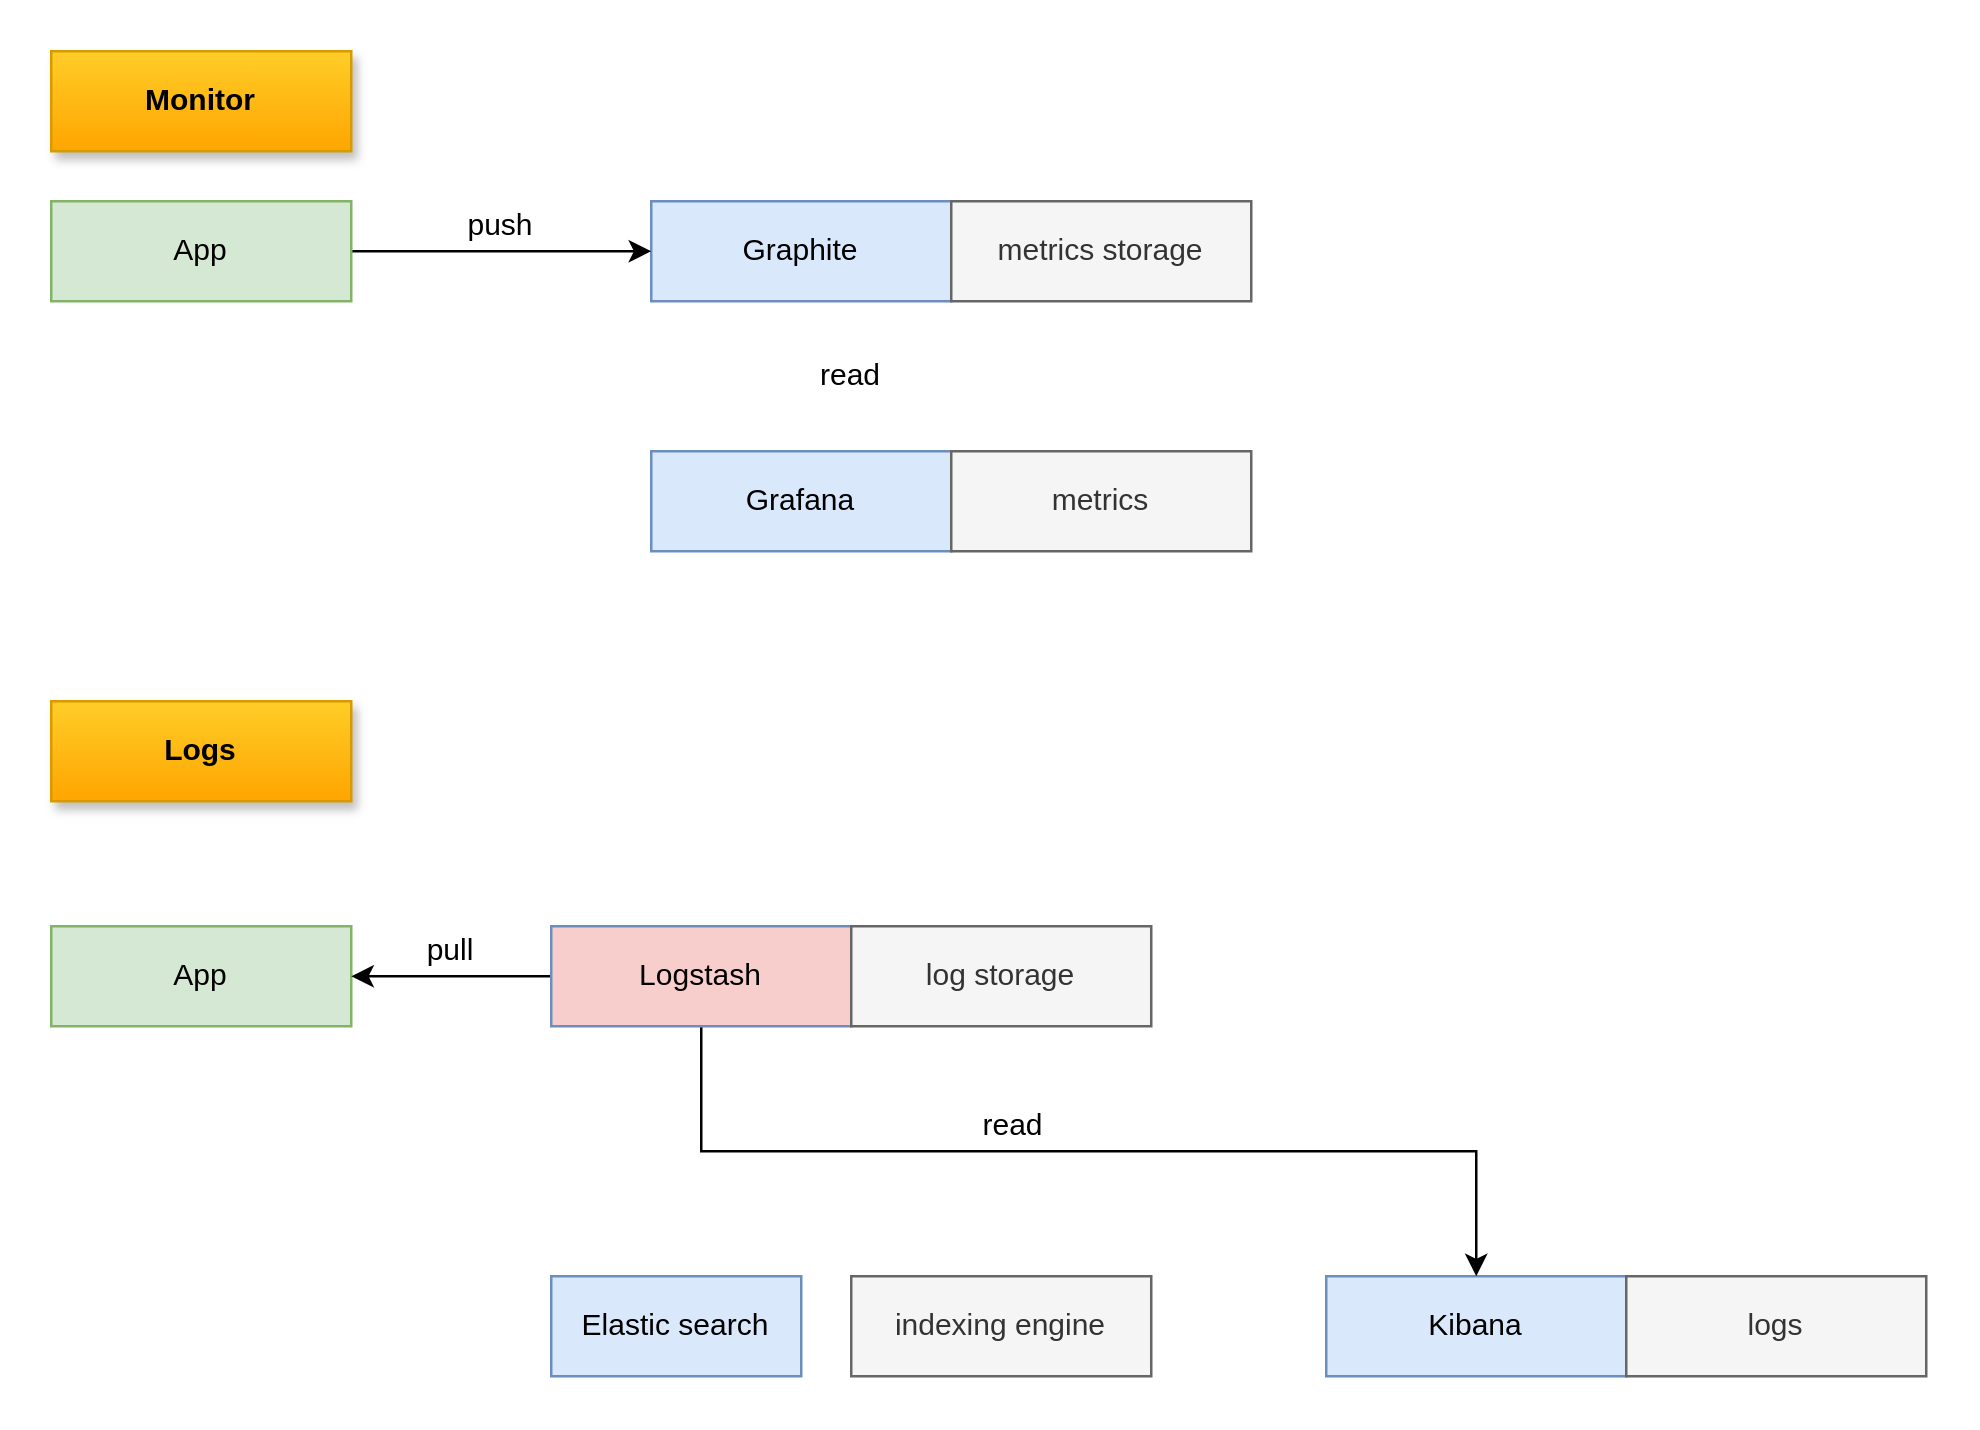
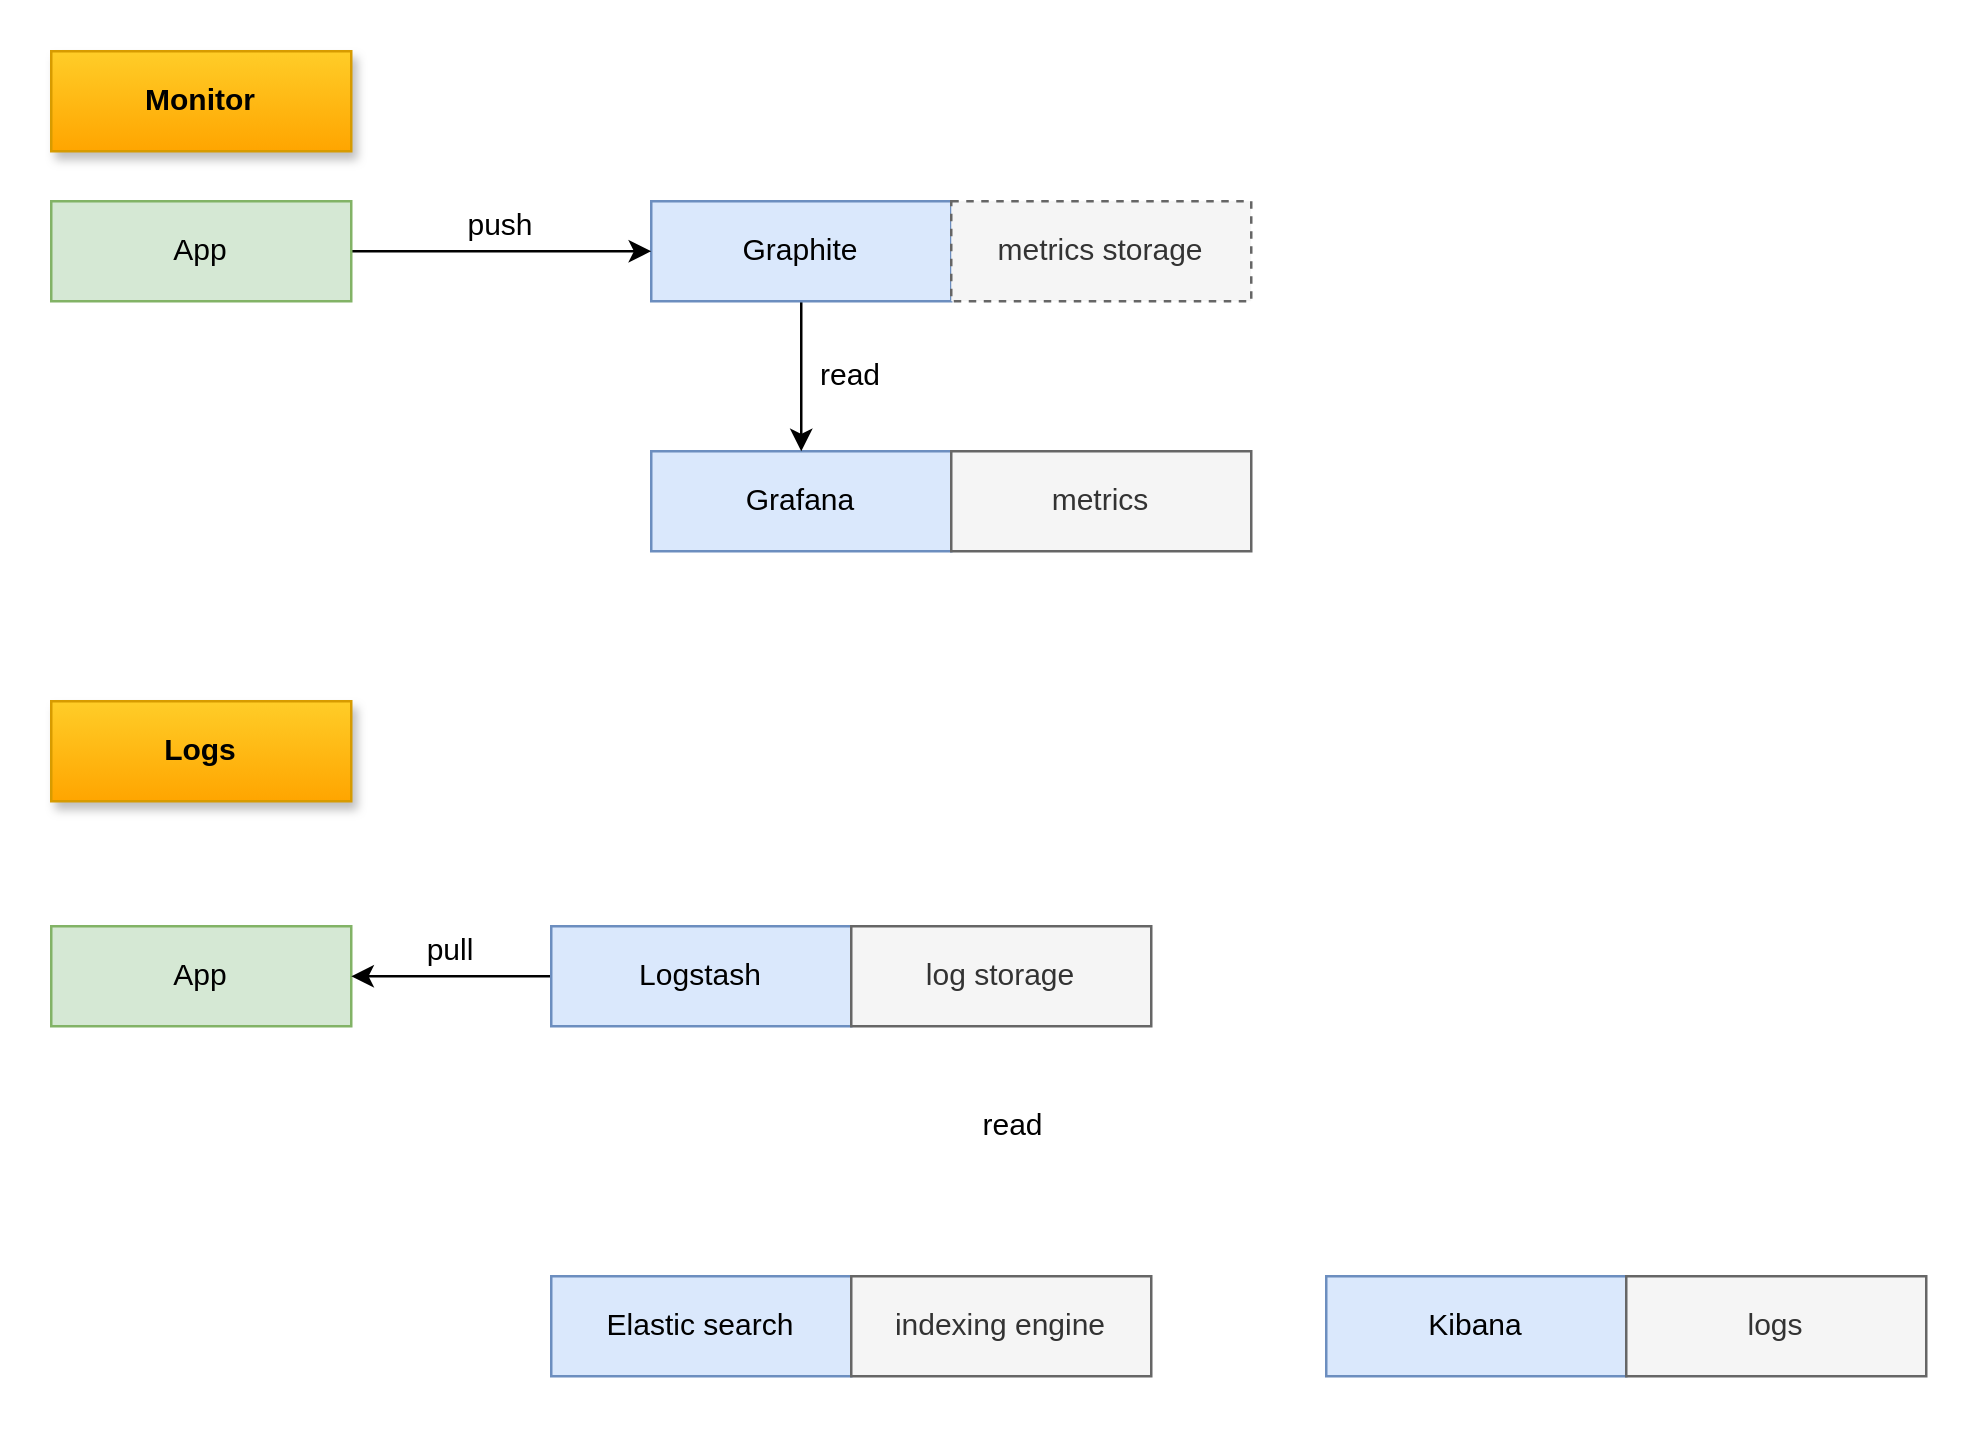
(1101, 251) -> (1101, 251)
none -> (801, 368)
(701, 976) -> (701, 976)
(1080, 1151) -> none
(676, 1326) -> (701, 1326)
